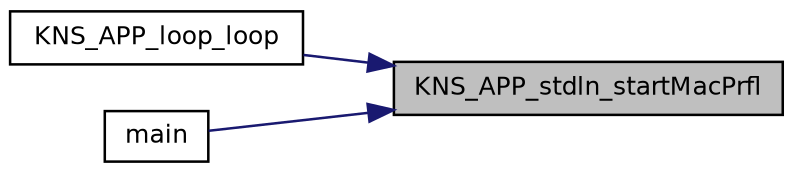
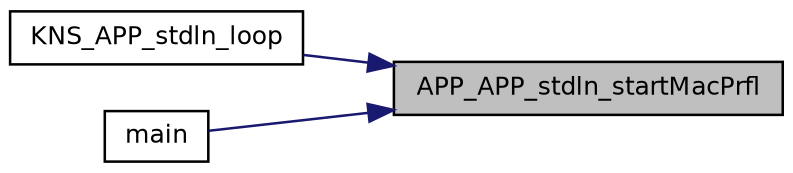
(157, 38) -> (157, 38)
(588, 88) -> (588, 88)
